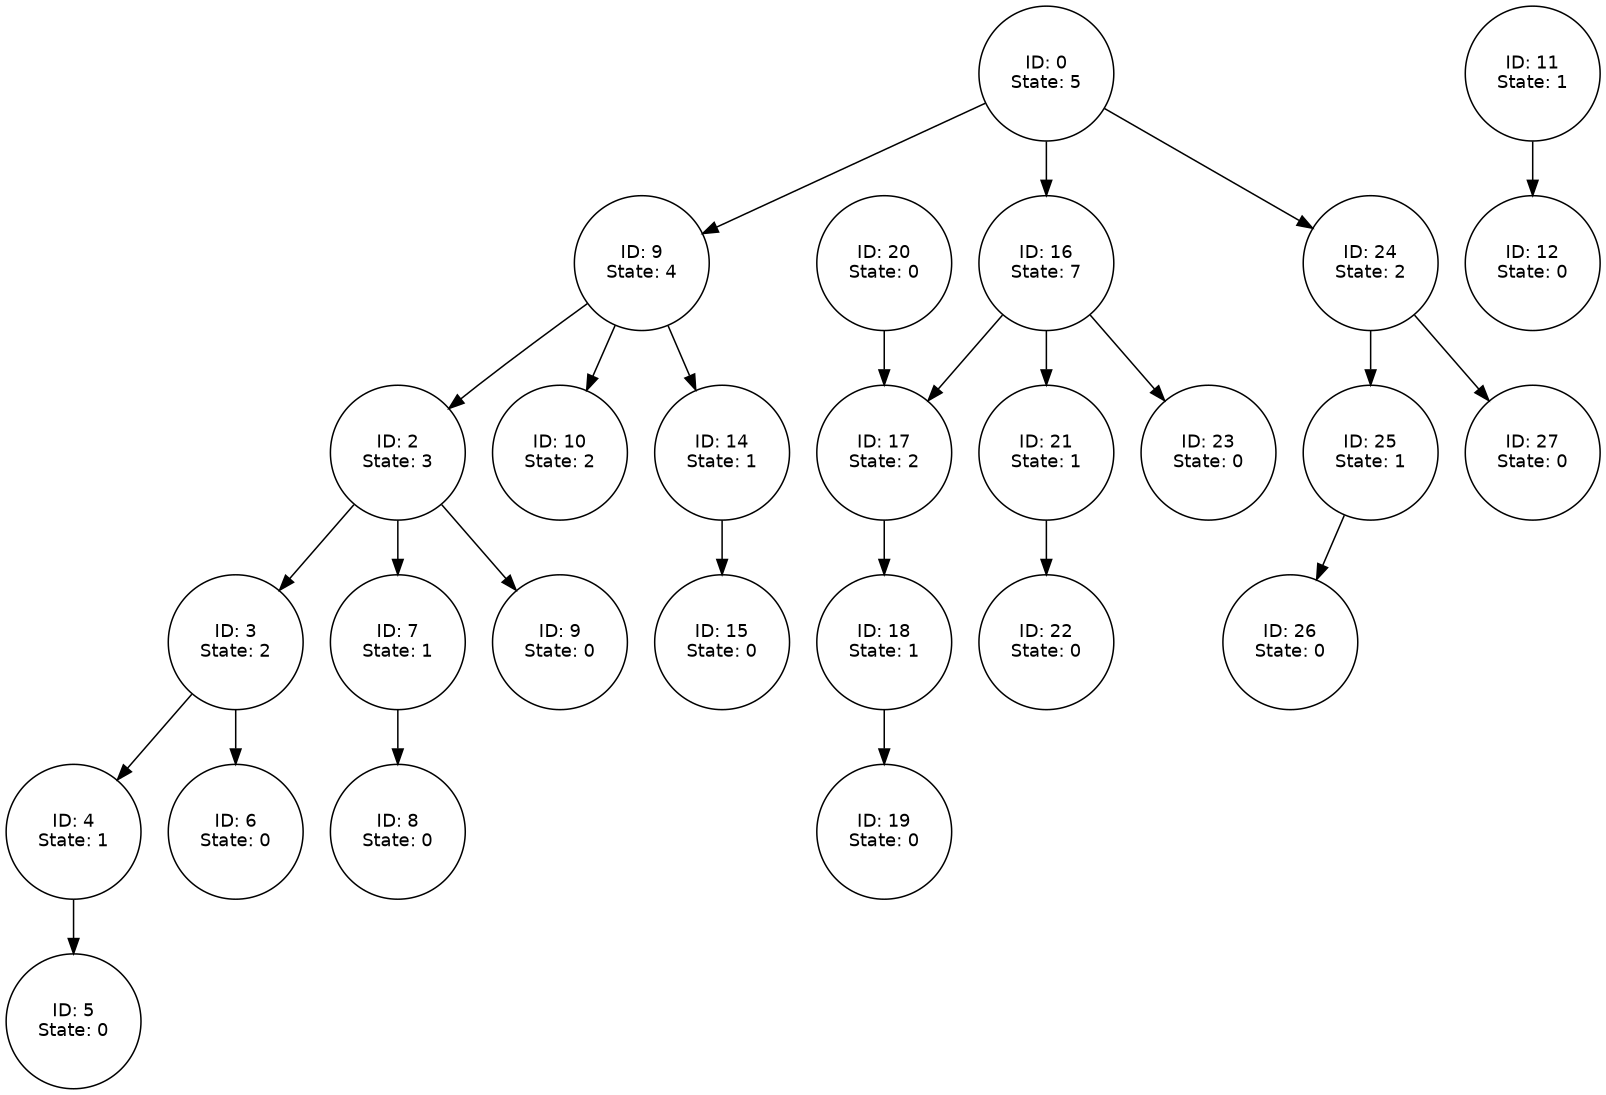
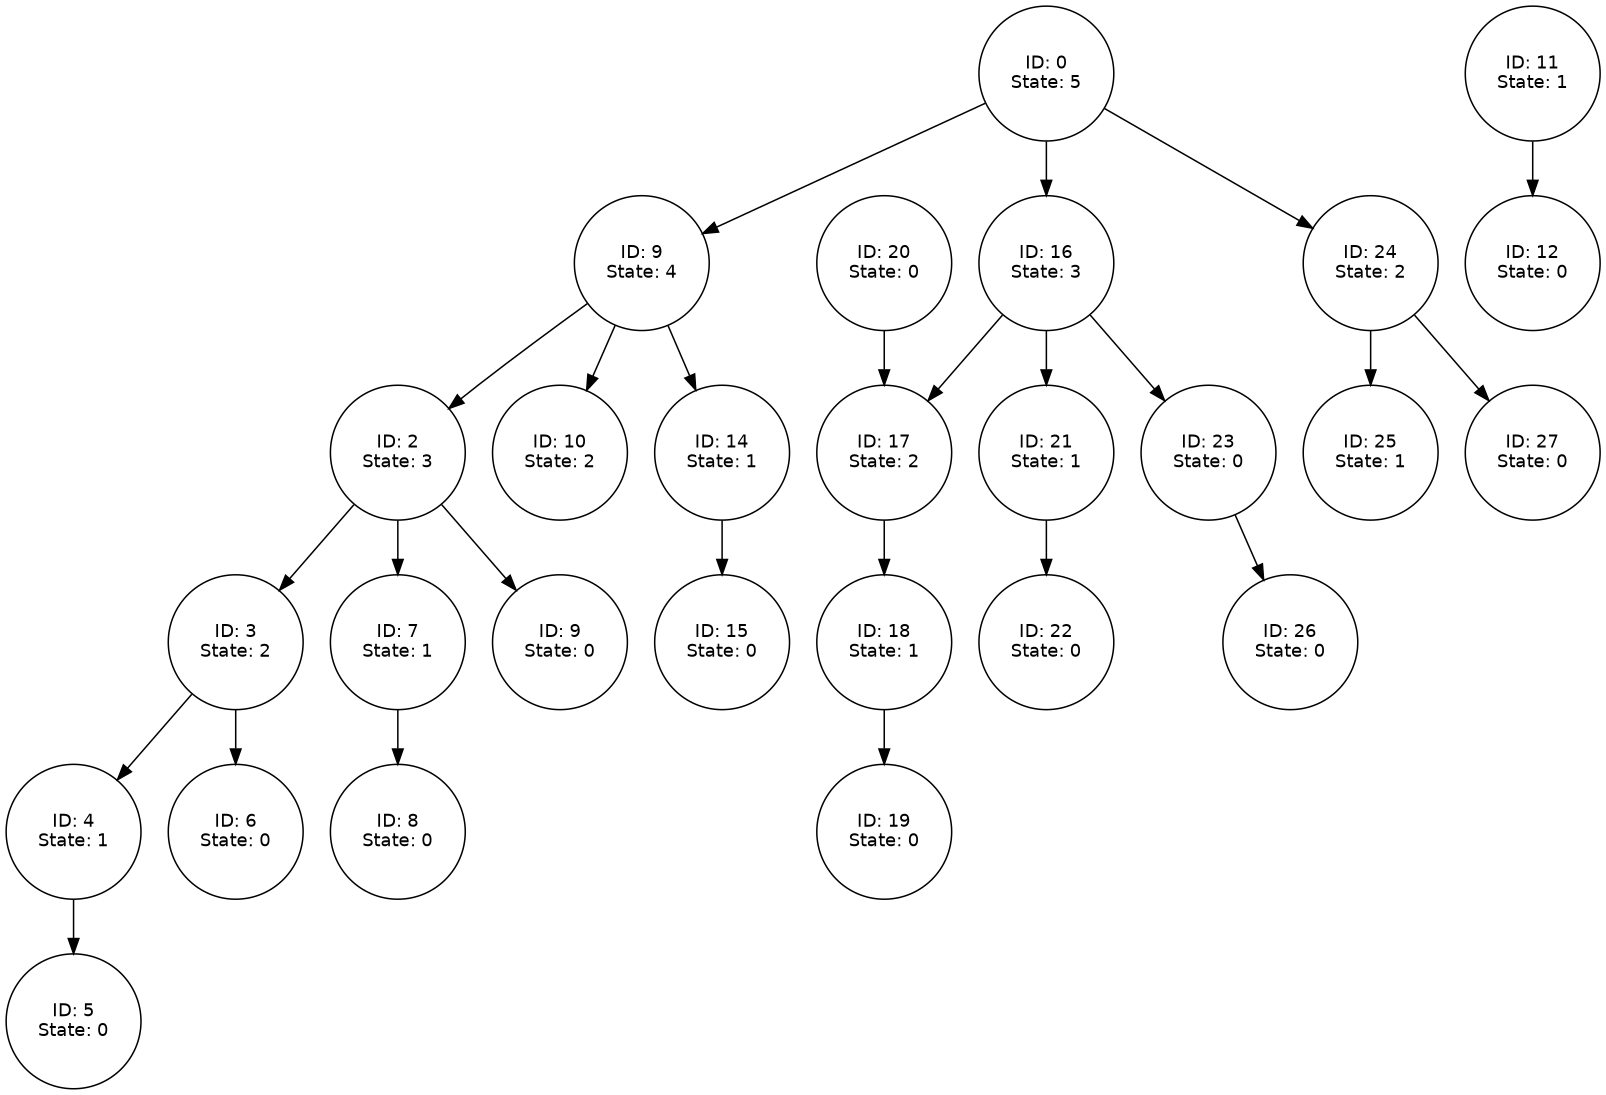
(1046, 263) -> (1046, 263)
(1334, 540) -> (1246, 540)
